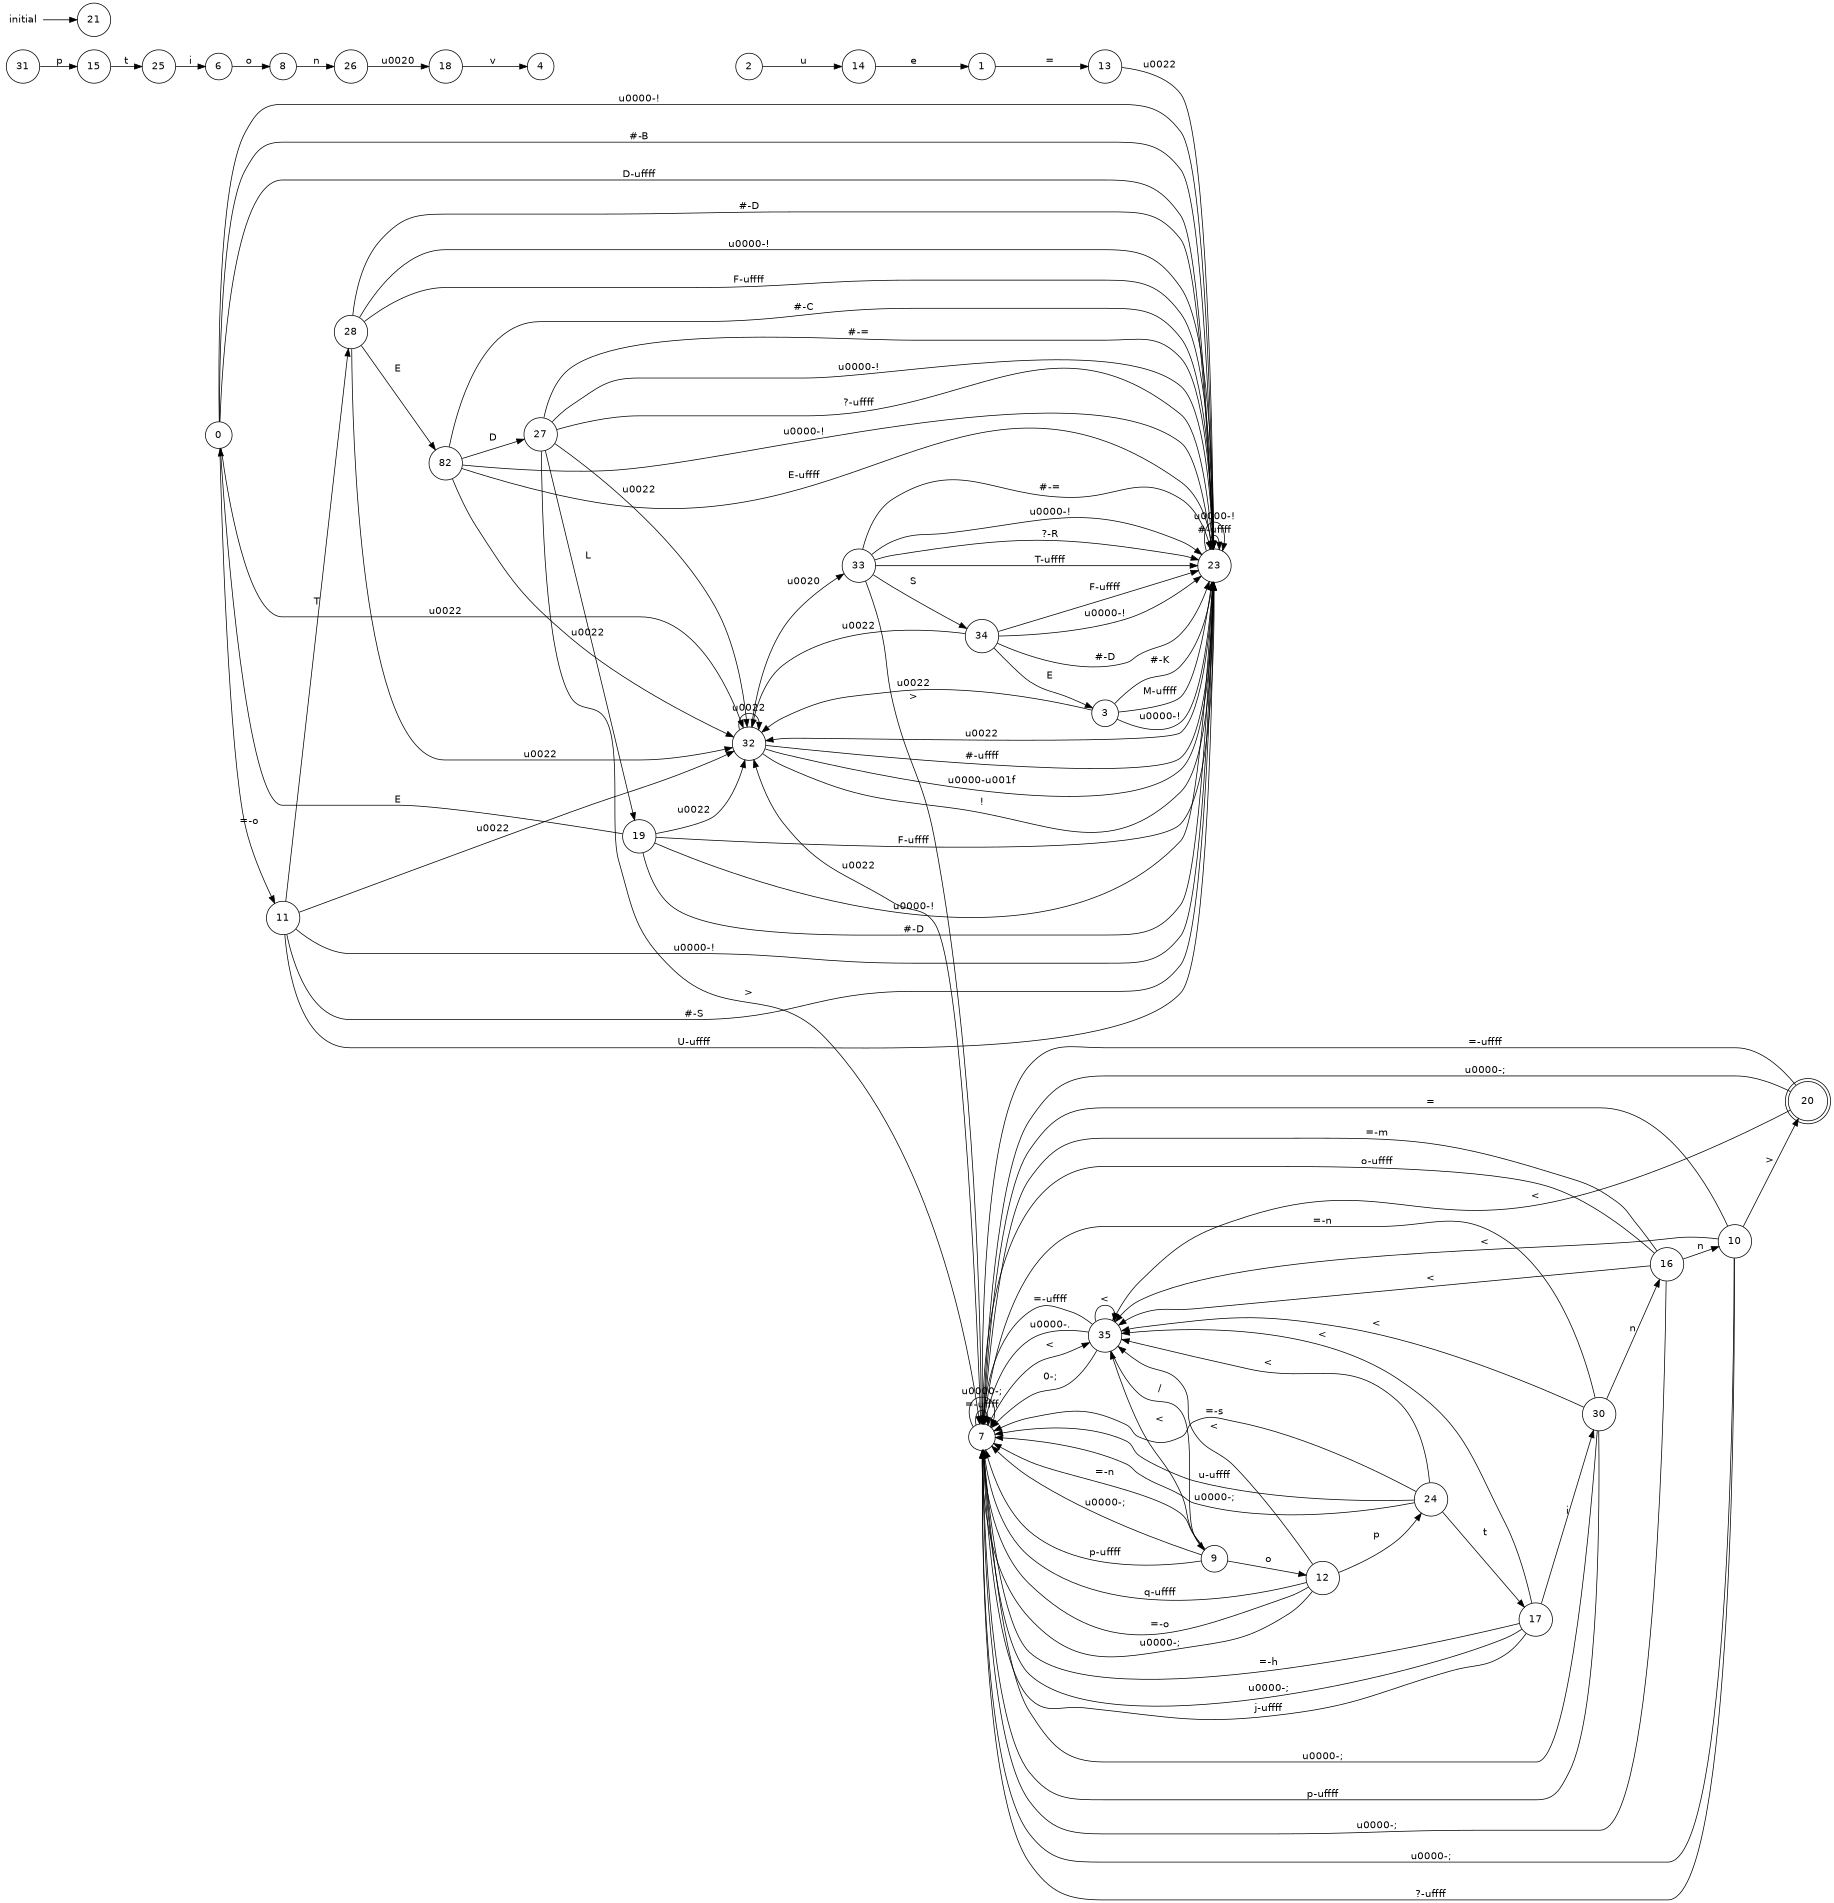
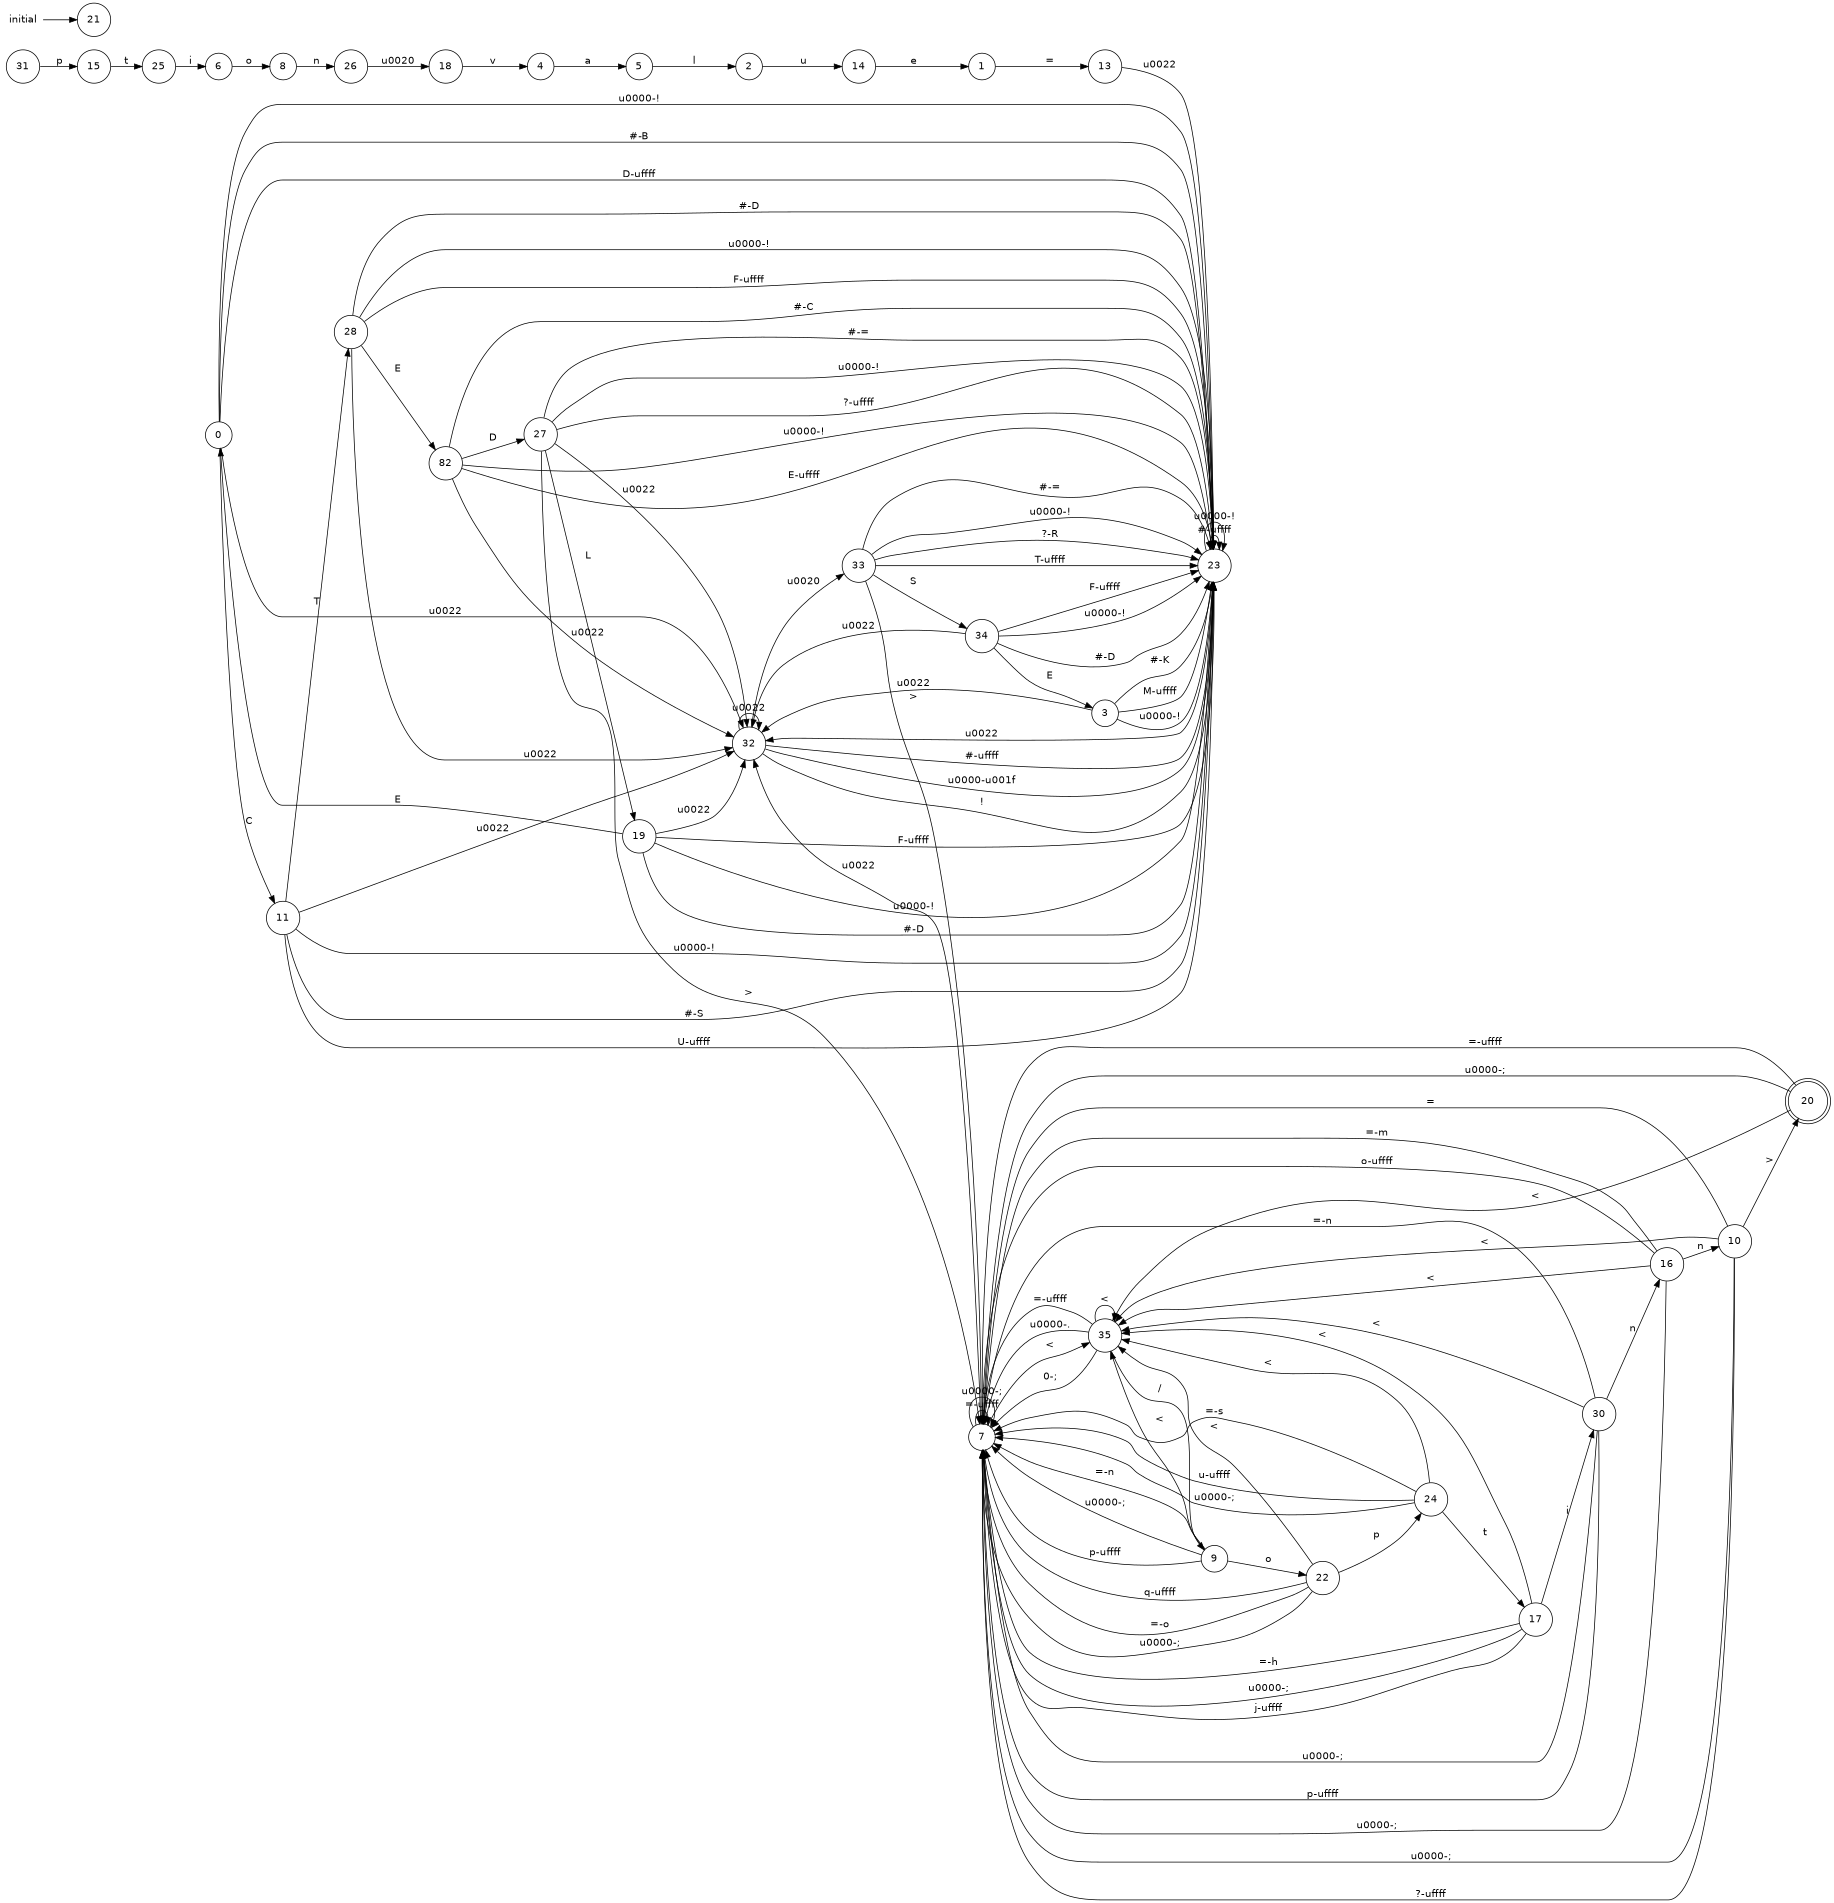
none -> (639, 67)
(249, 821) -> (249, 821)
(1323, 1578) -> (1323, 1578)
